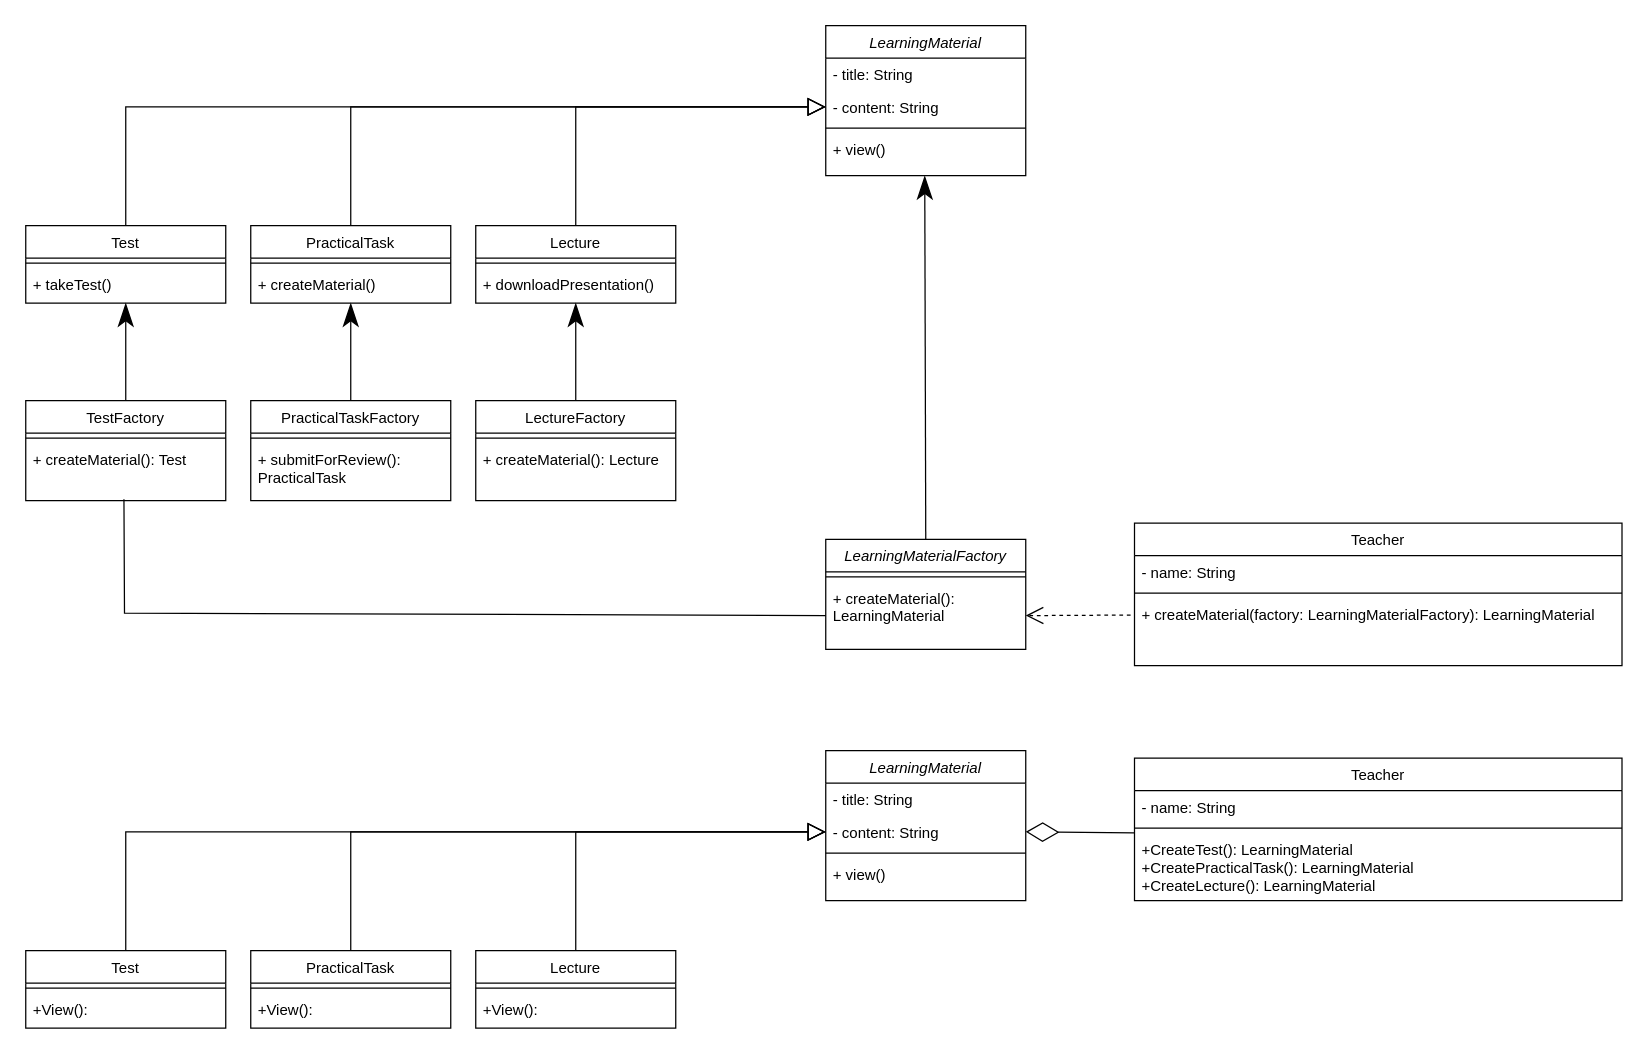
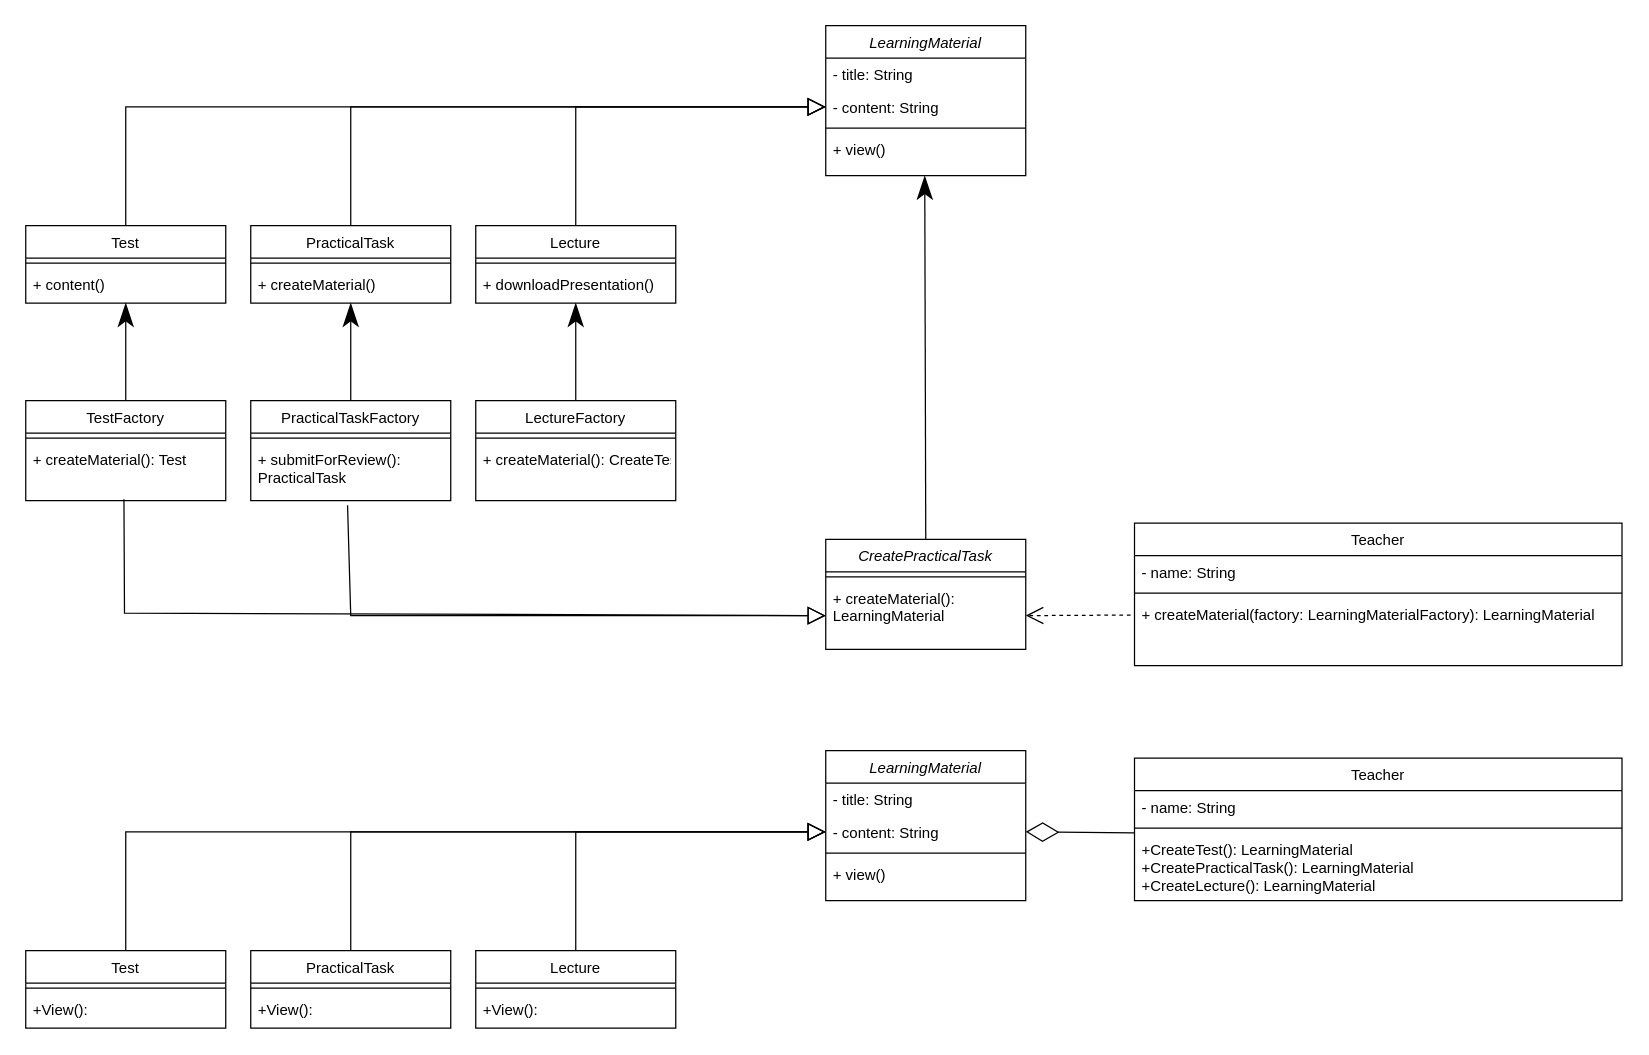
(81, 285) -> (77, 285)
(586, 460) -> (599, 460)
(925, 556) -> (925, 556)
none -> (353, 616)
(815, 616) -> (808, 616)
